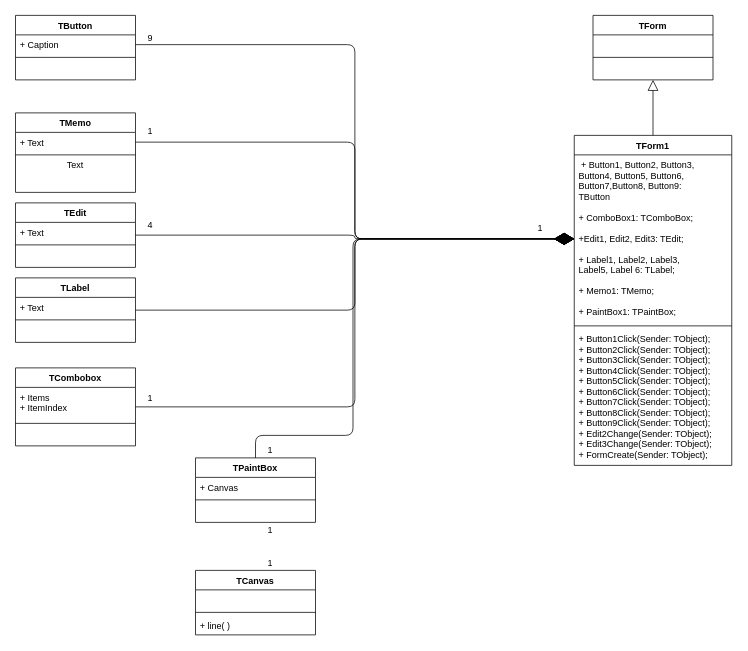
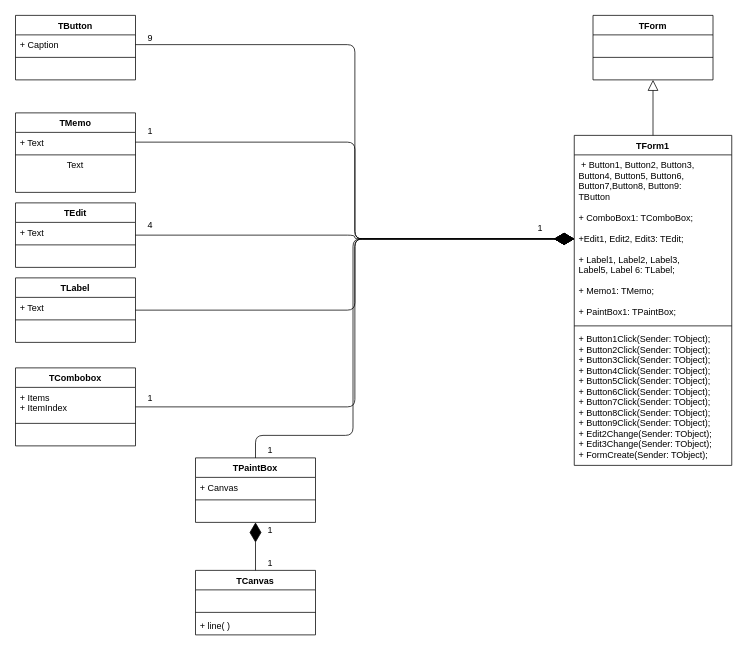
none -> (255, 555)
